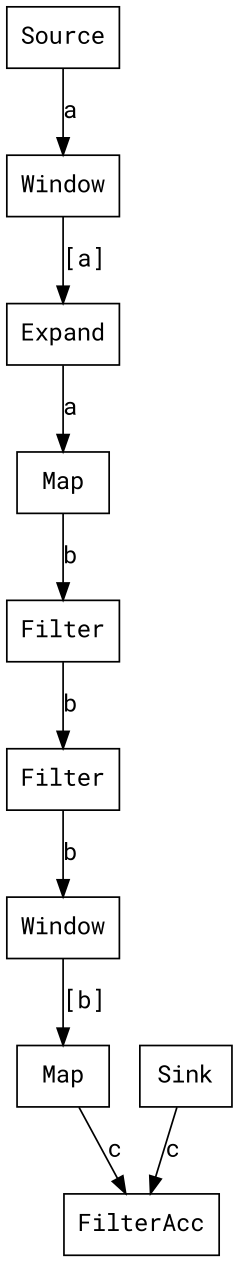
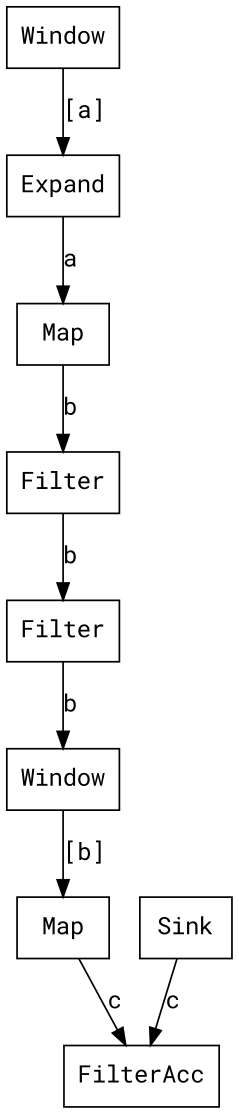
(63, 38) -> none
